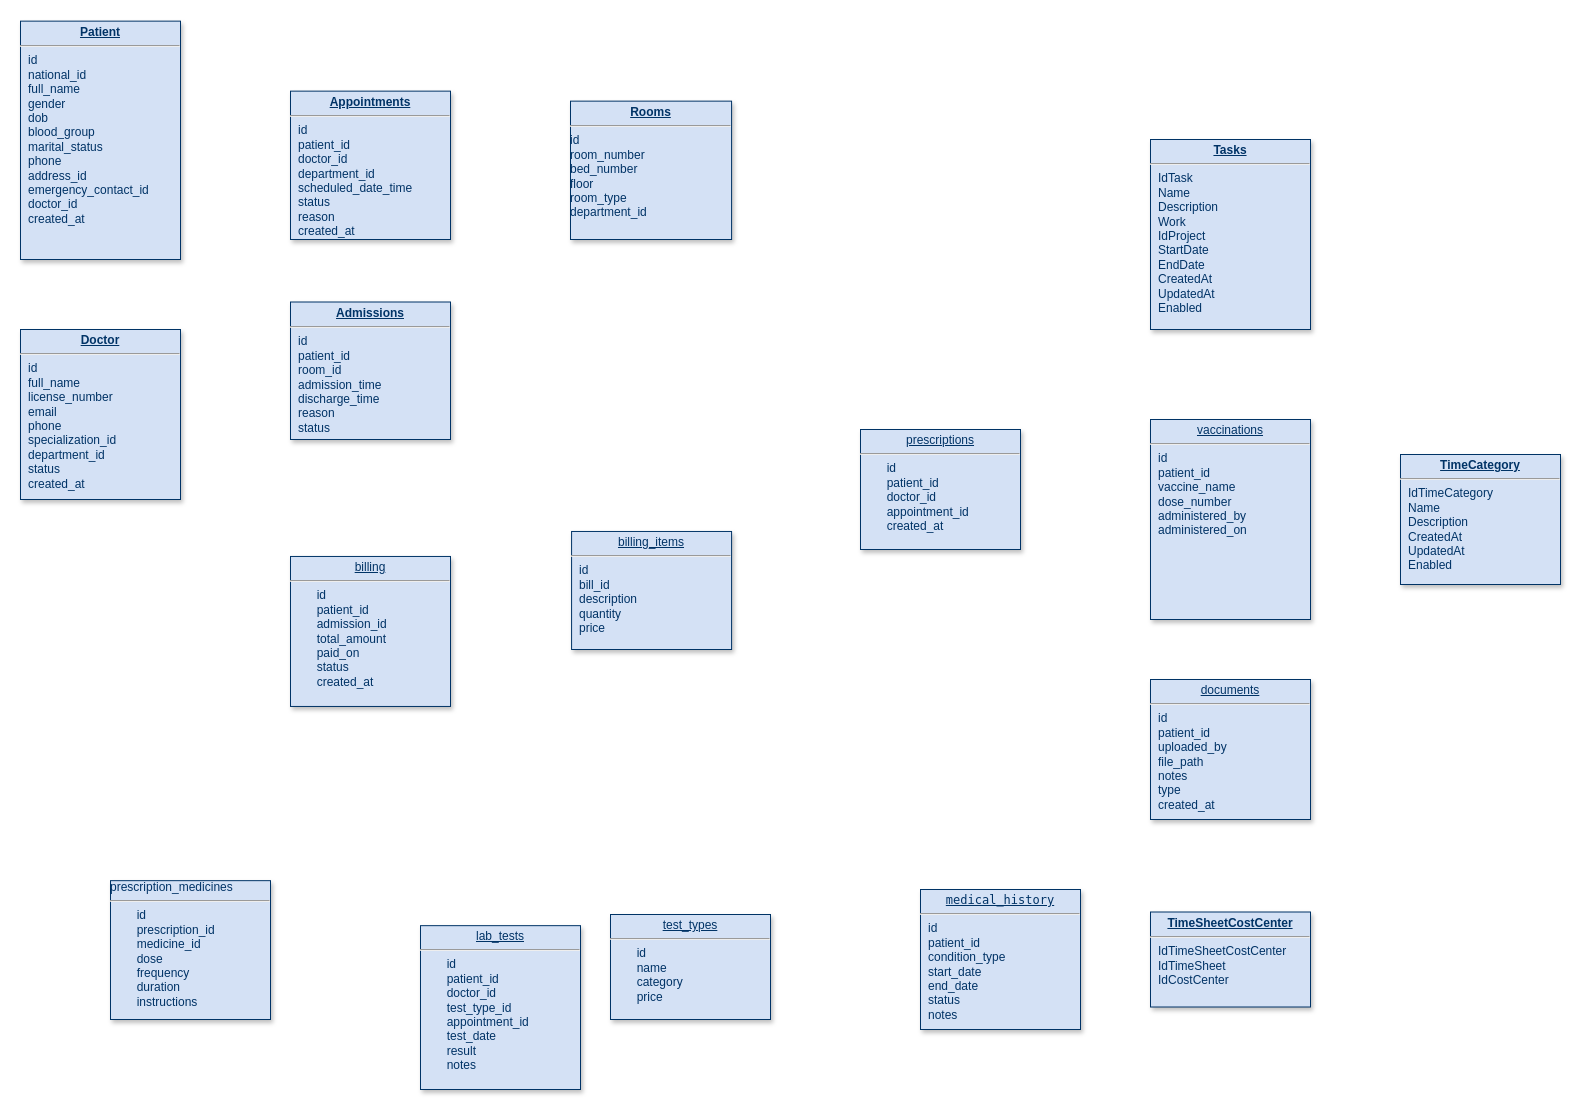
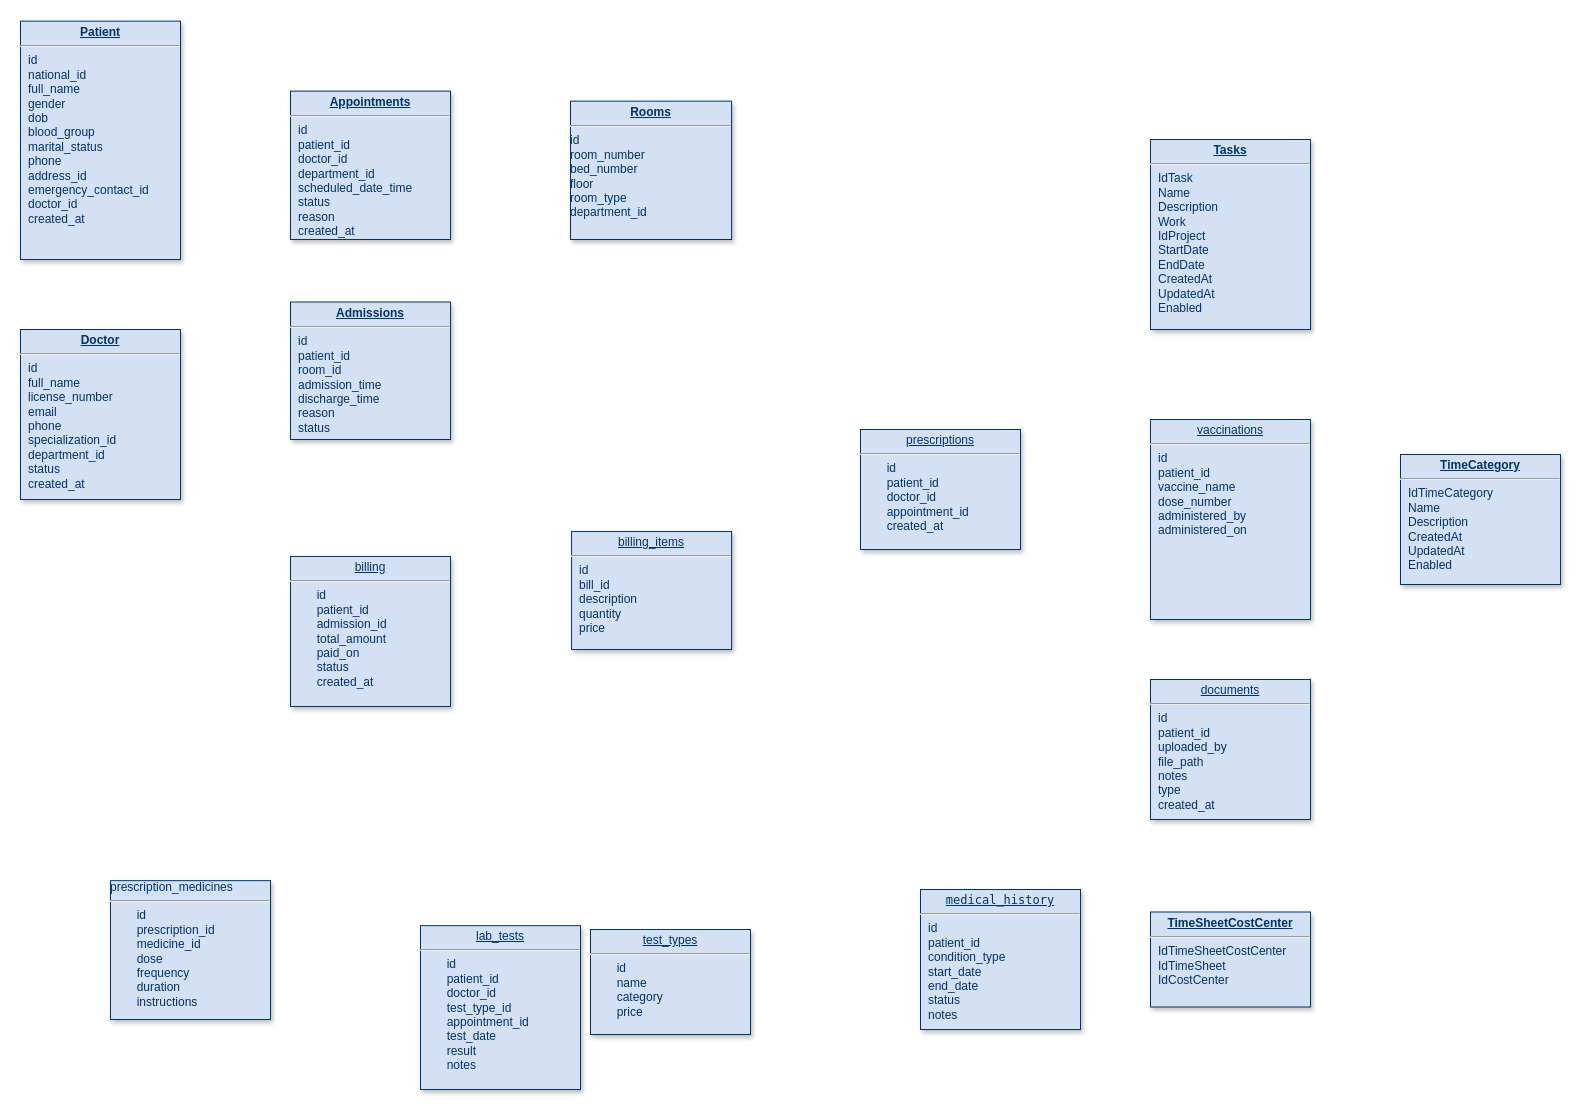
(691, 967) -> (671, 982)
